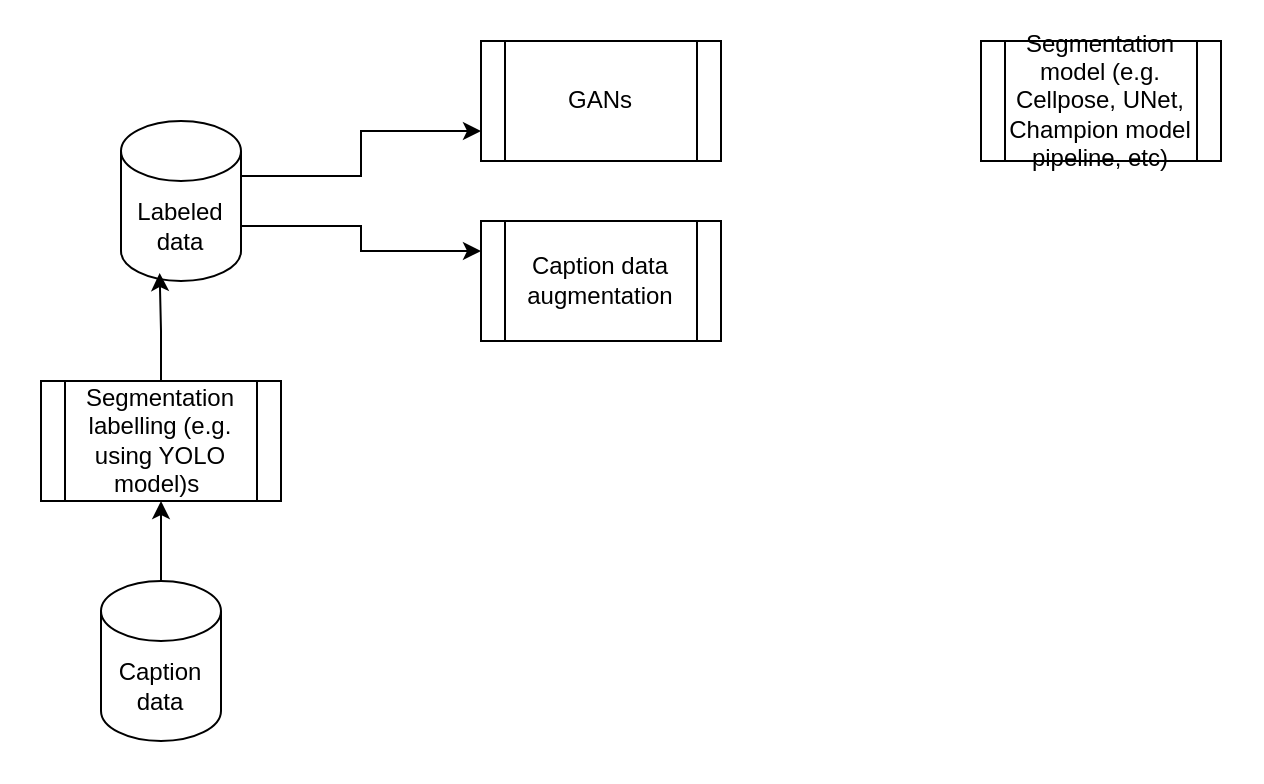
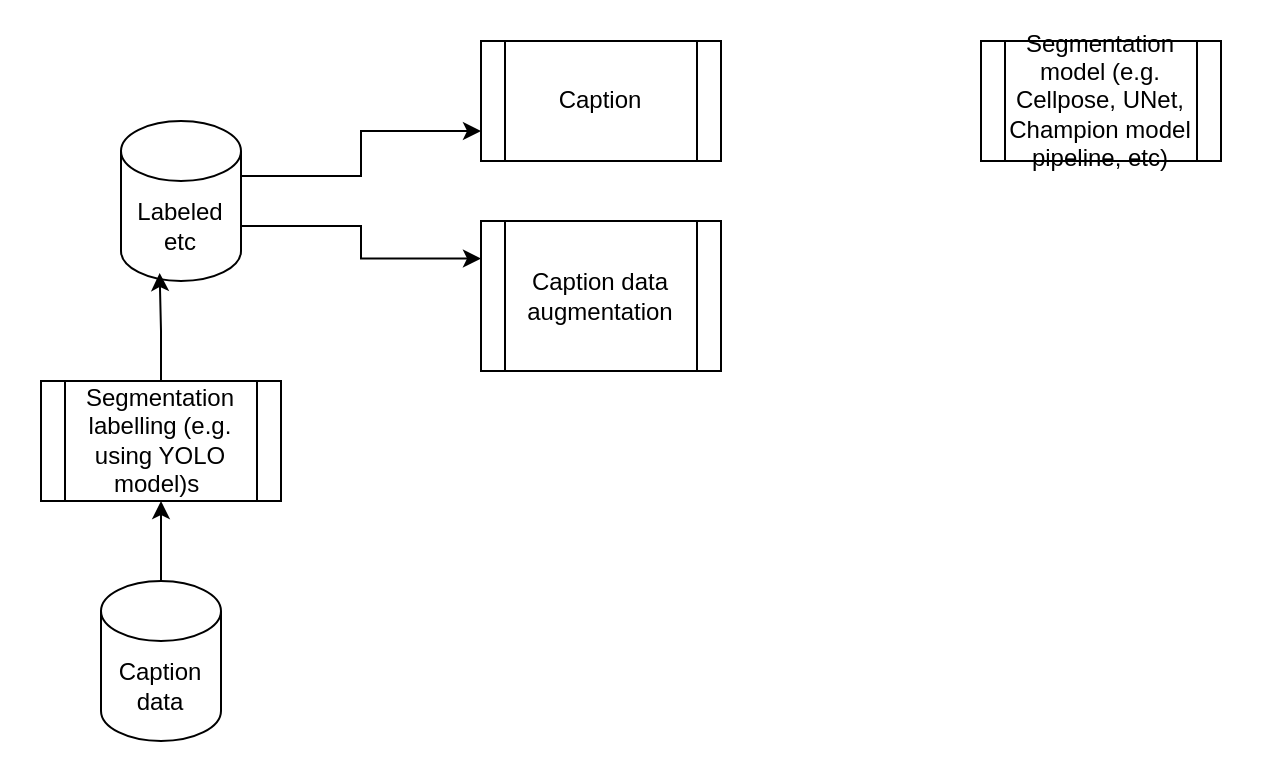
(601, 101) -> (601, 101)
(181, 227) -> (181, 227)
(601, 281) -> (601, 296)
